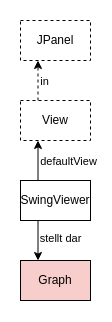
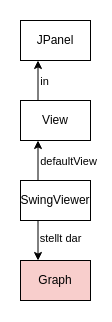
(56, 41) -> (56, 41)
(38, 85) -> (38, 85)
(56, 121) -> (56, 121)
